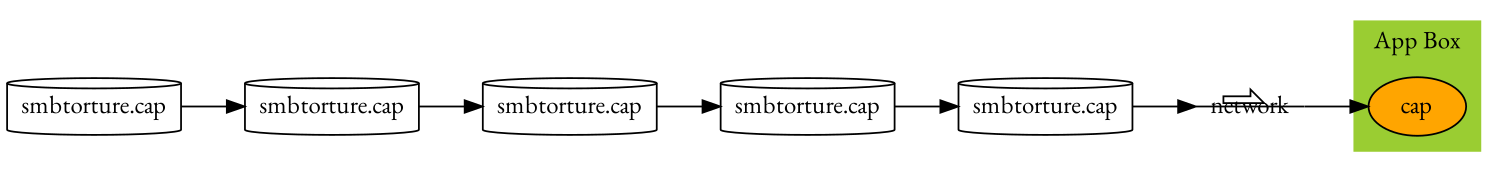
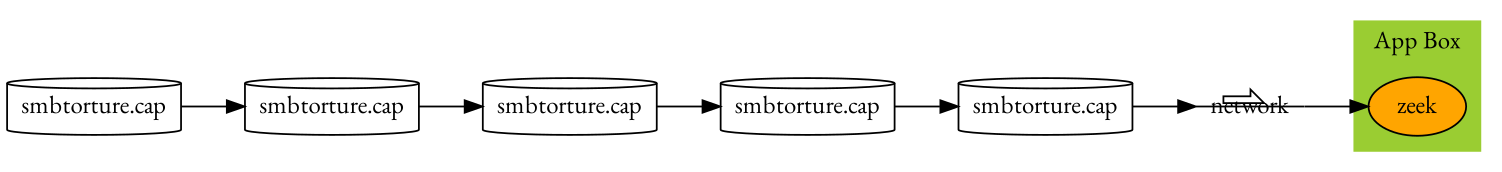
(1417, 106) -> (1417, 106)
